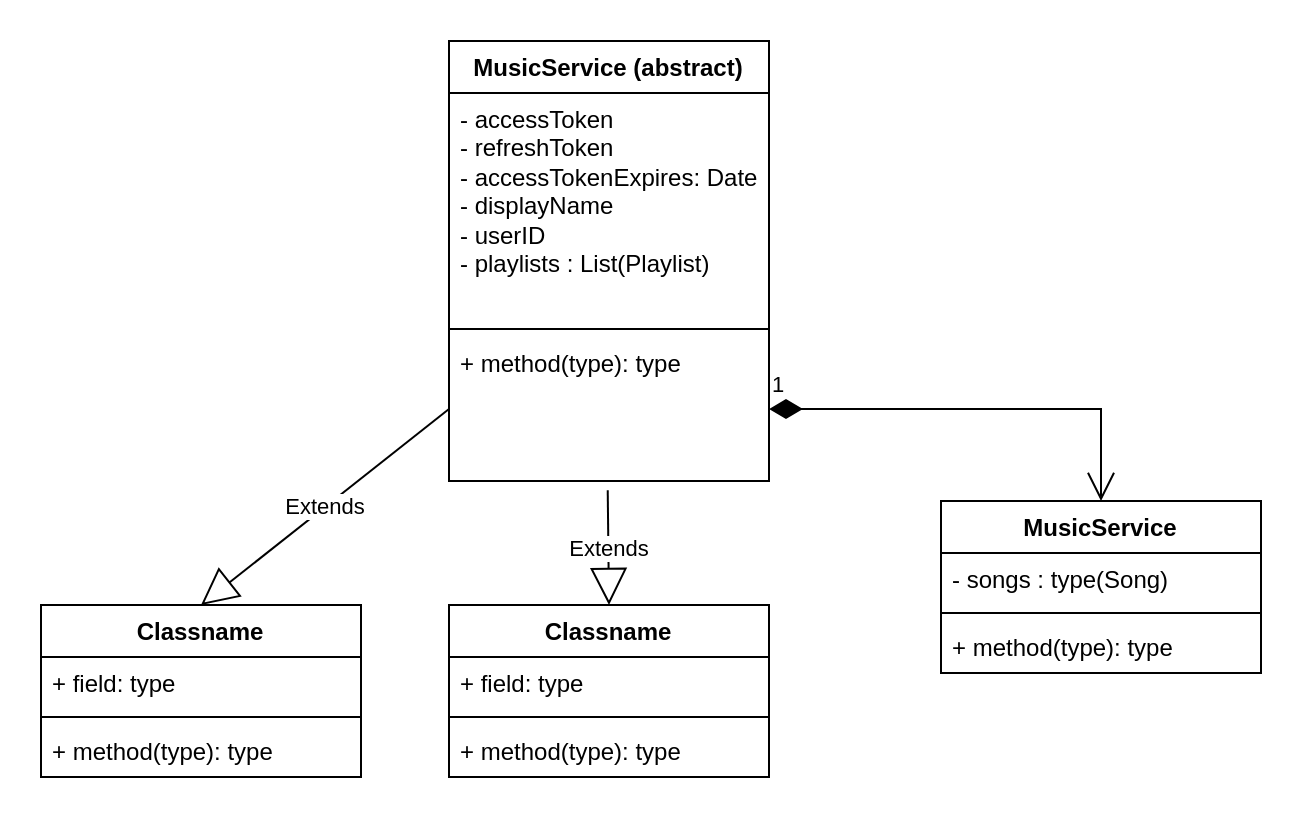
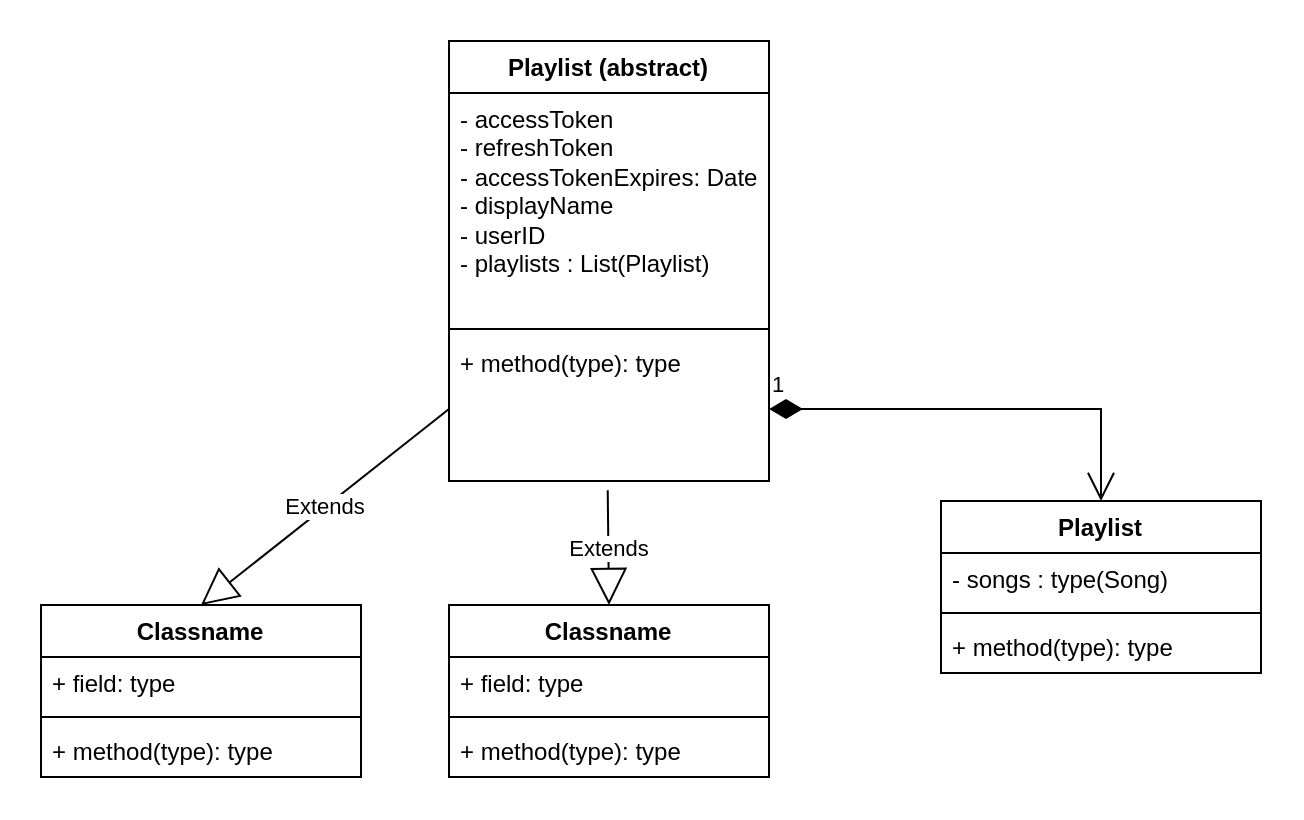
(609, 69) -> (609, 69)
(1101, 529) -> (1101, 529)
